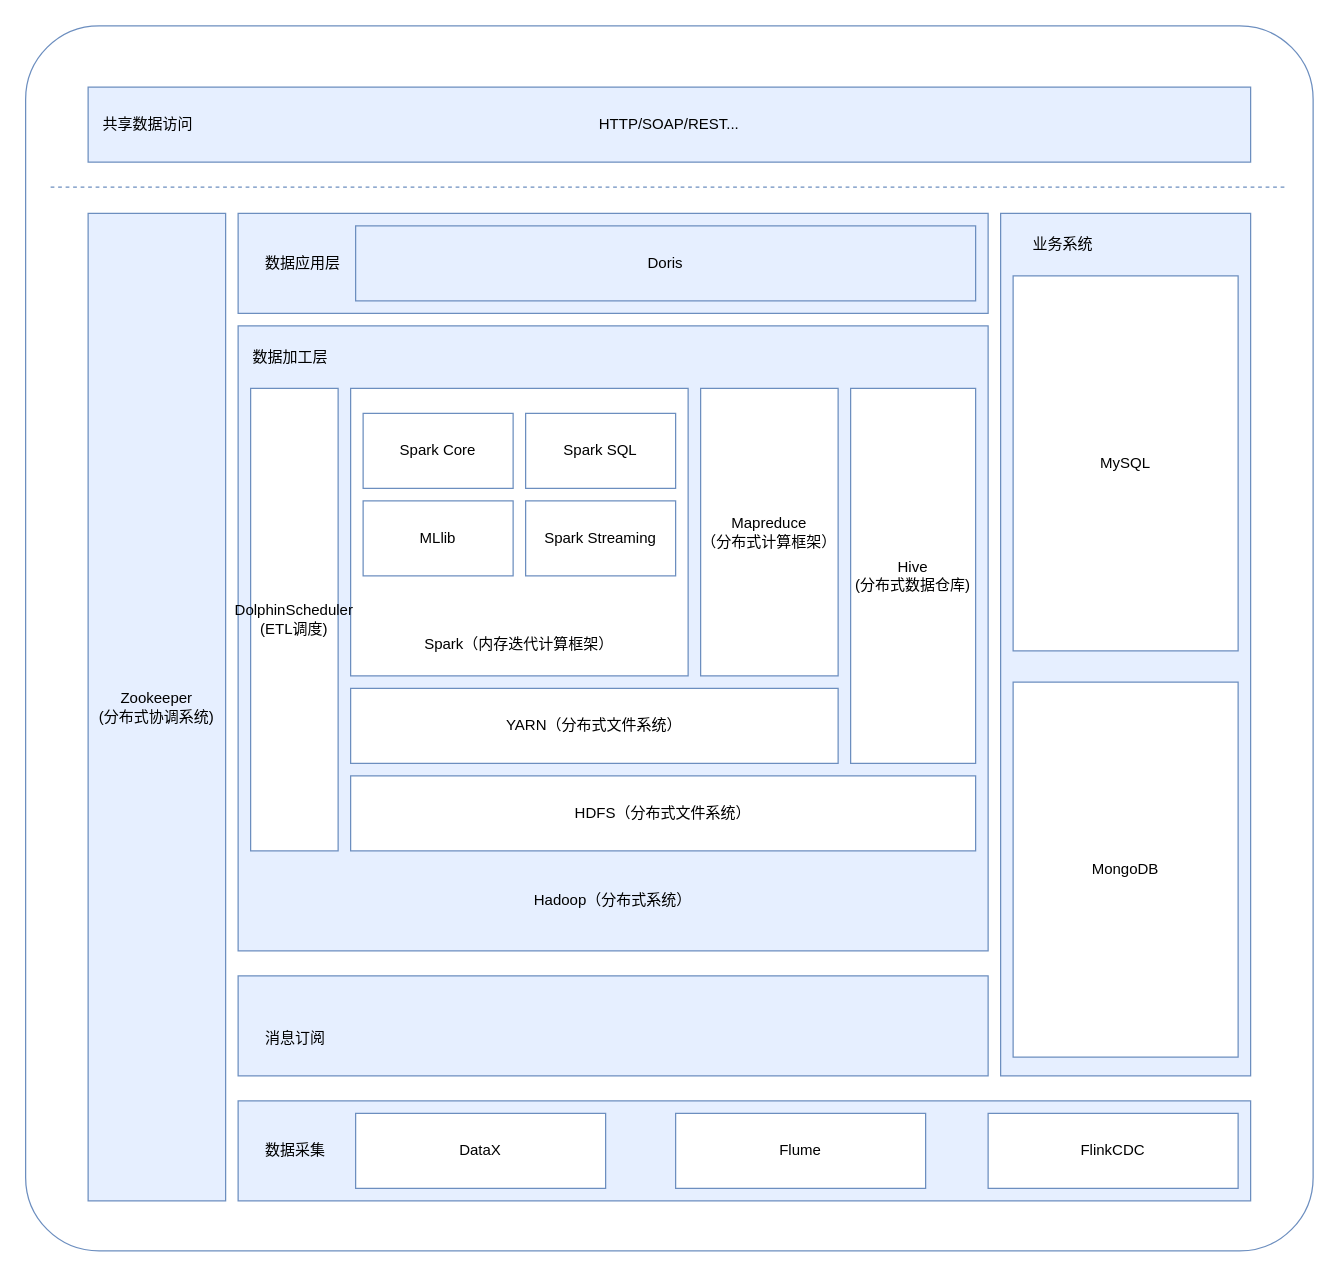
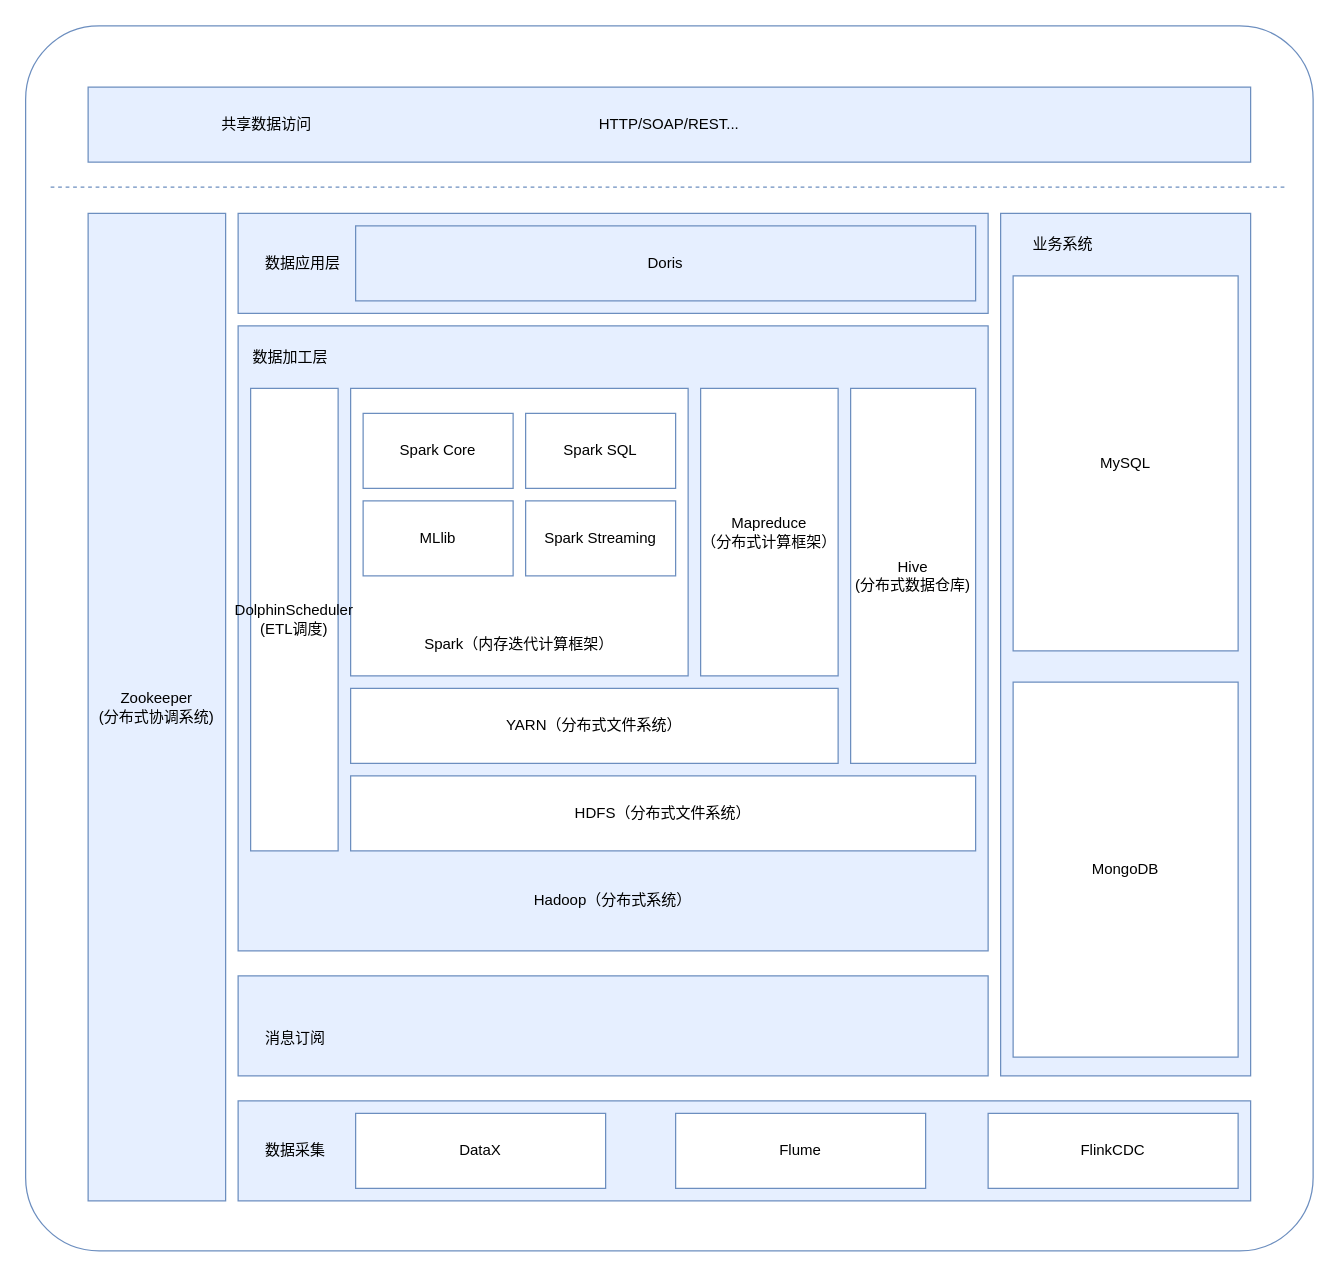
(151, 124) -> (269, 124)
